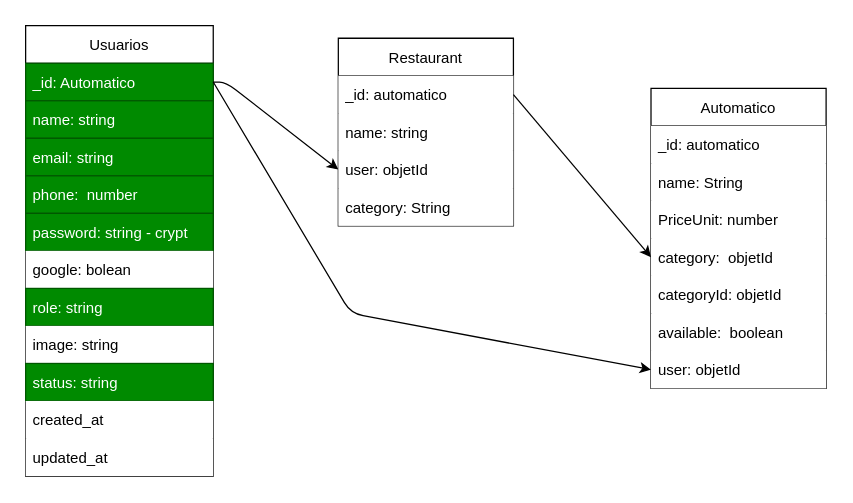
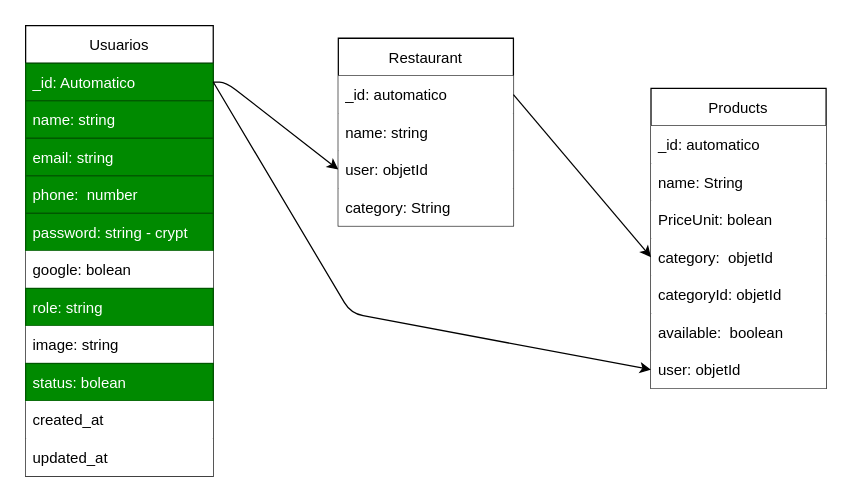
(738, 108) -> (738, 108)
(721, 220) -> (719, 220)
(85, 383) -> (85, 383)
